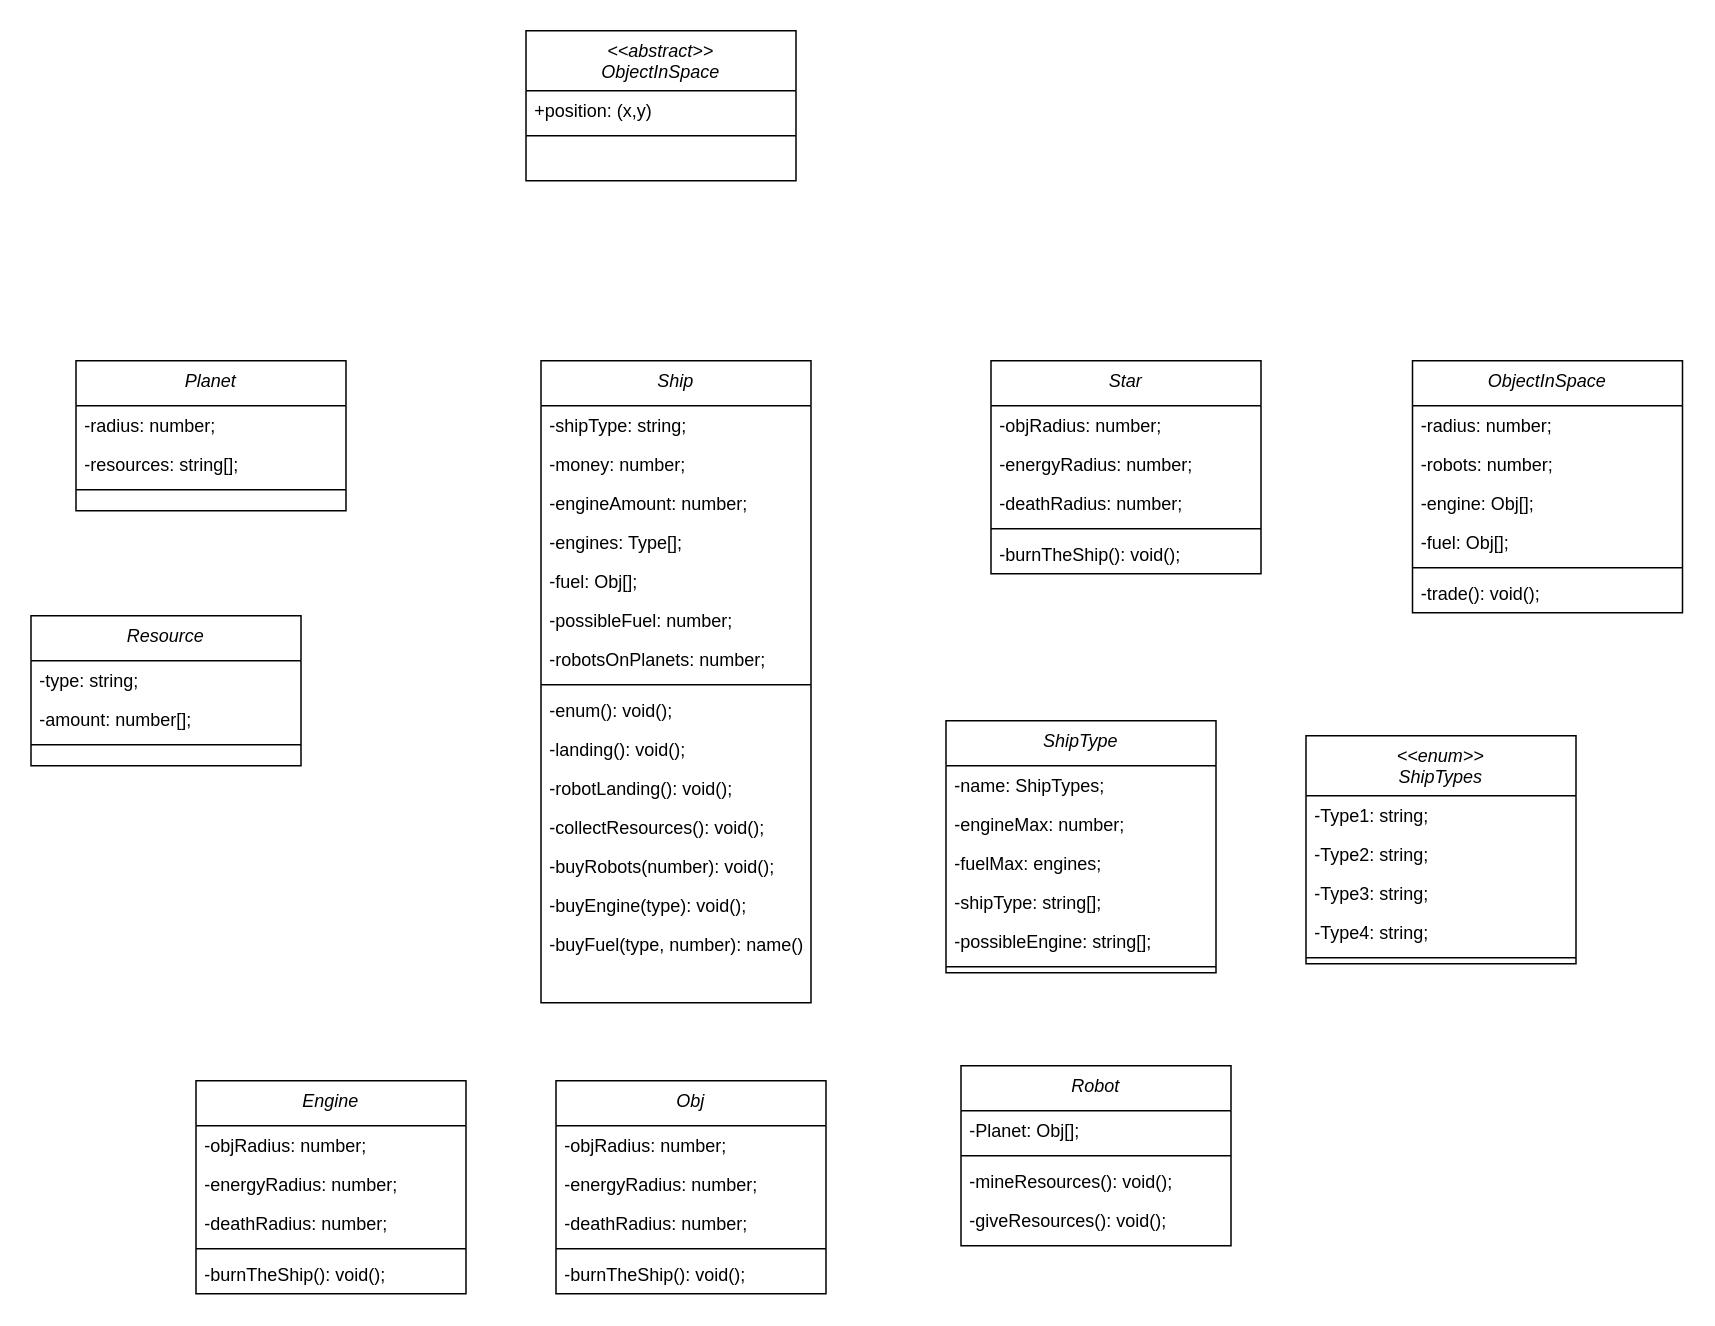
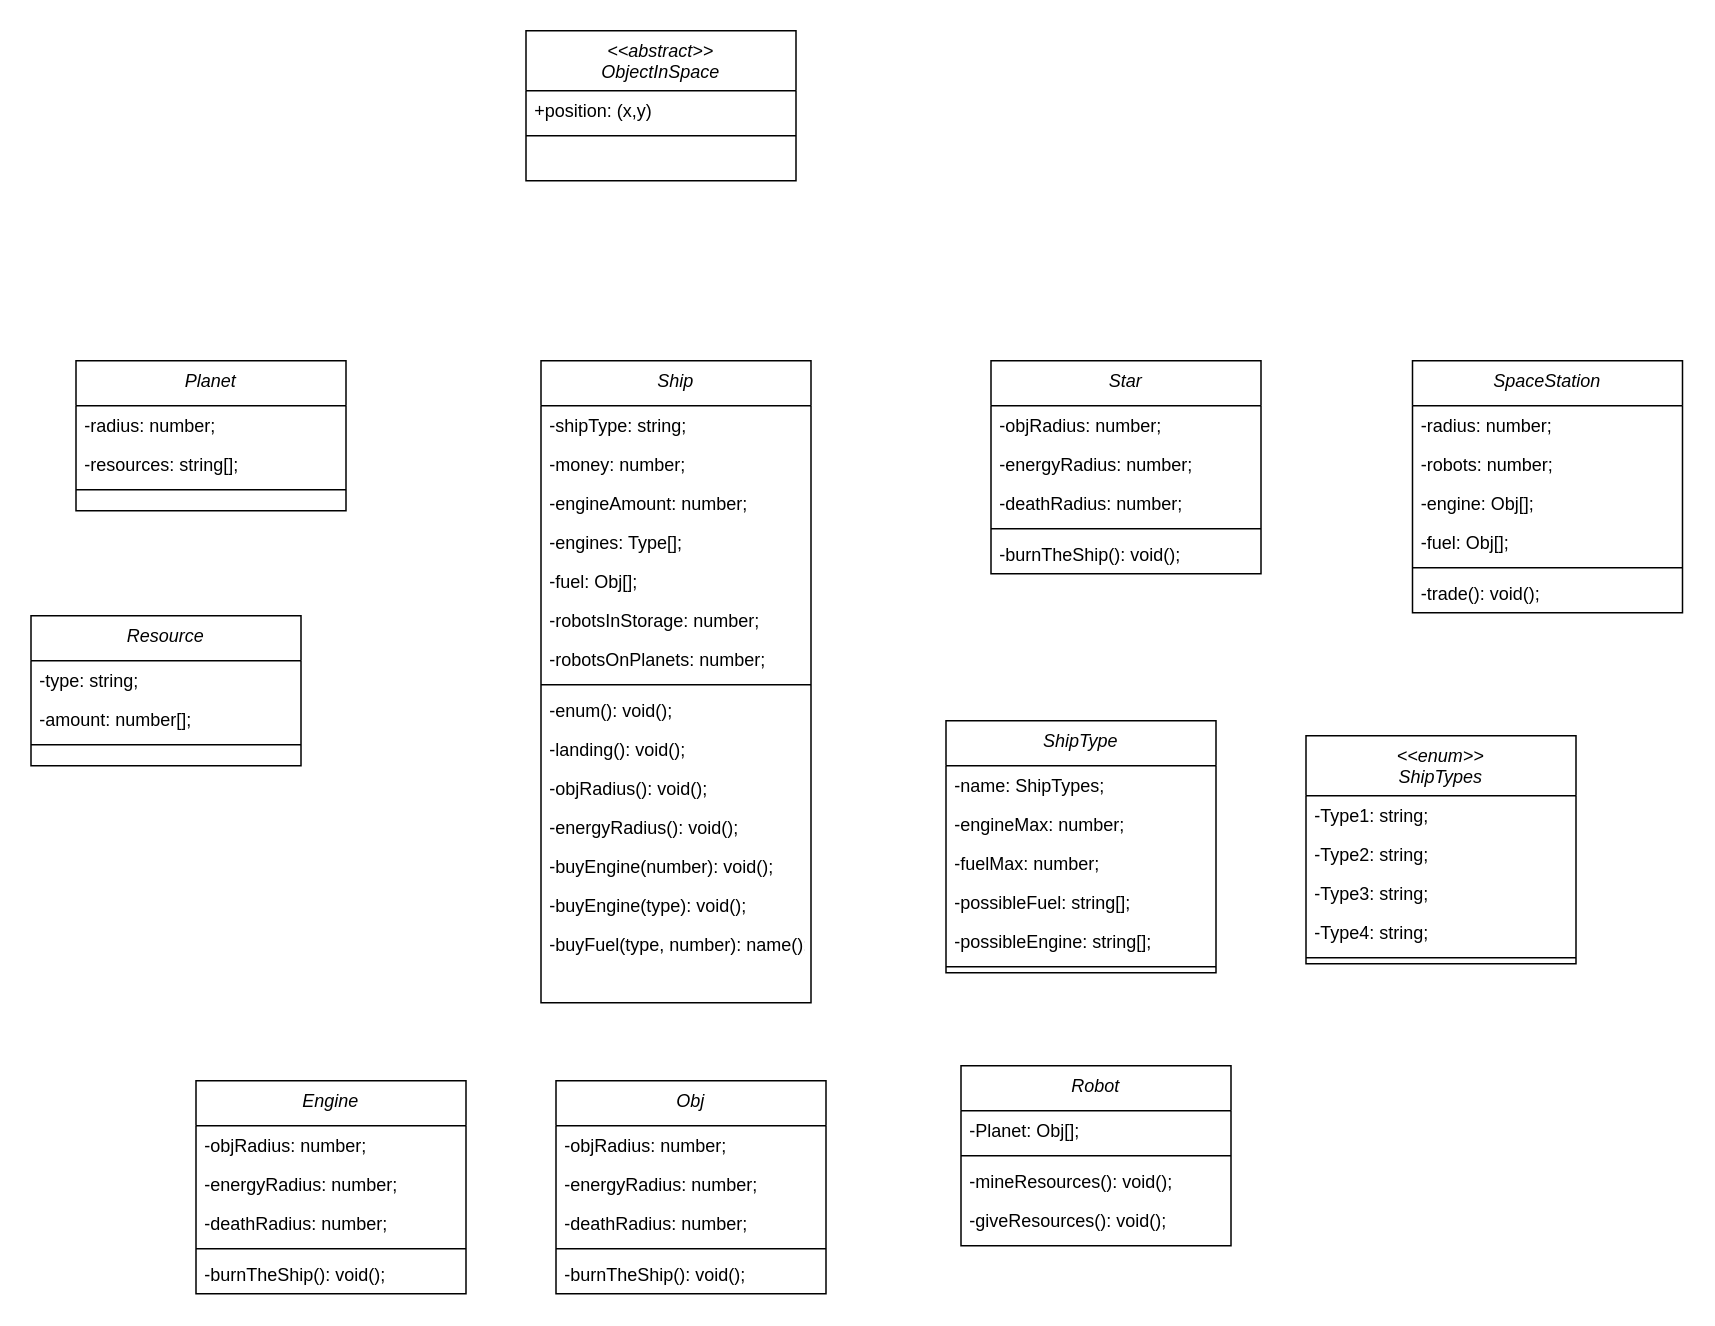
(1547, 381) -> (1547, 381)
(646, 621) -> (668, 621)
(658, 789) -> (643, 789)
(676, 828) -> (658, 828)
(1033, 864) -> (1030, 864)
(676, 867) -> (673, 867)
(1043, 903) -> (1059, 903)
